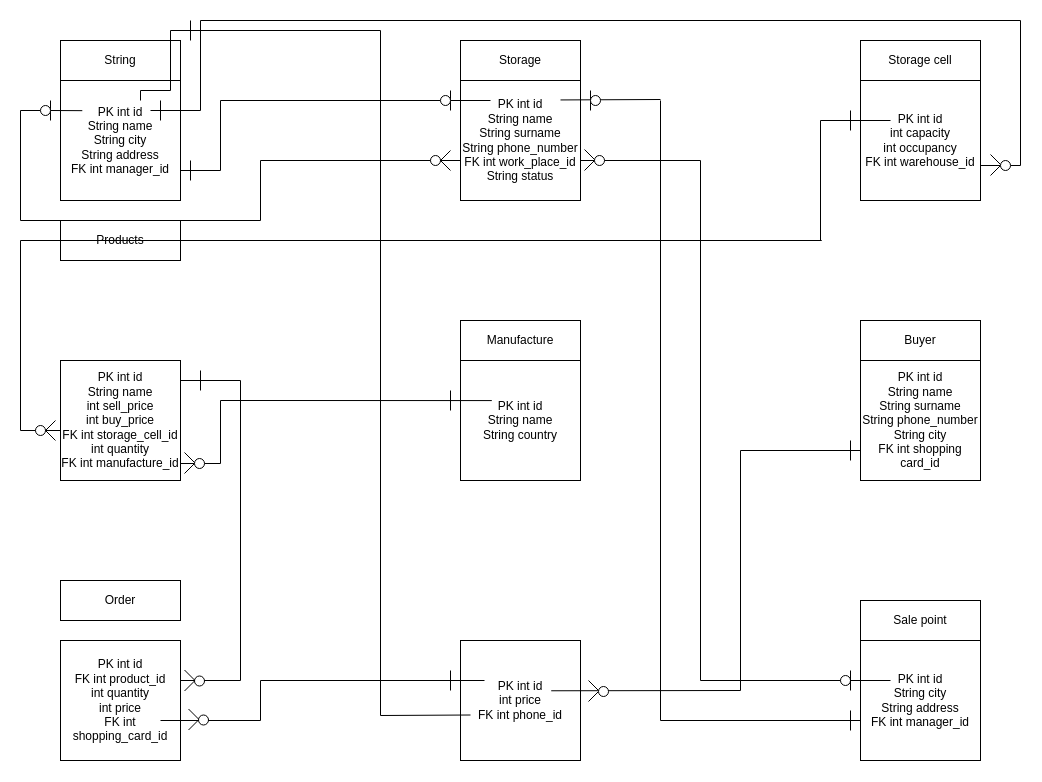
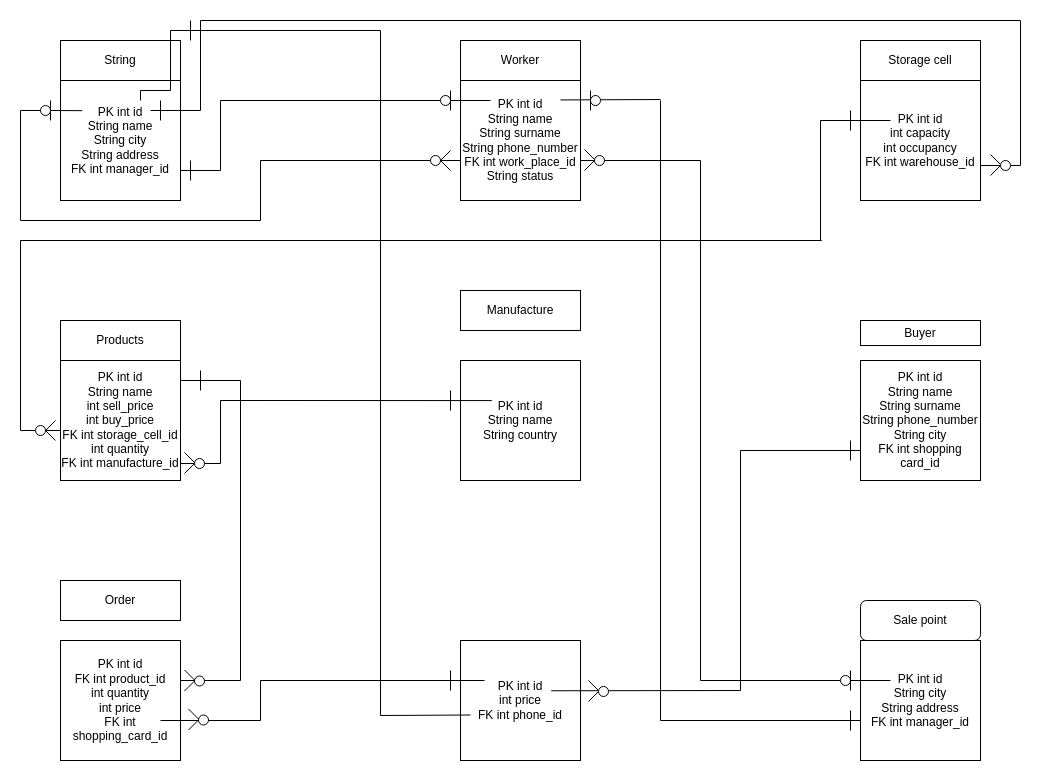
(521, 61) -> (521, 61)
(121, 241) -> (121, 341)
(521, 341) -> (521, 311)
(921, 341) -> (921, 333)
(921, 621) -> (921, 621)
